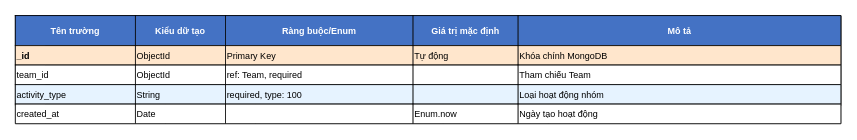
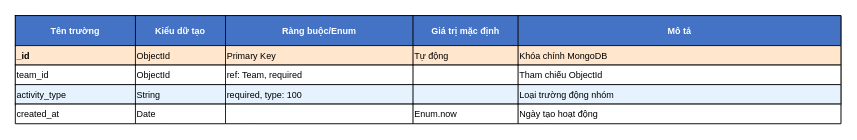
(553, 75) -> (563, 75)
(562, 95) -> (567, 95)
